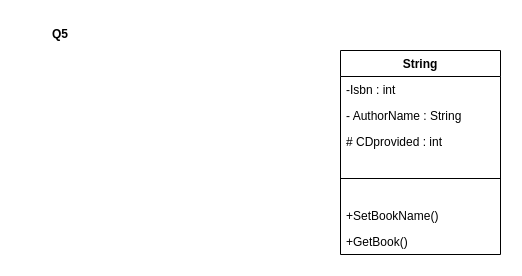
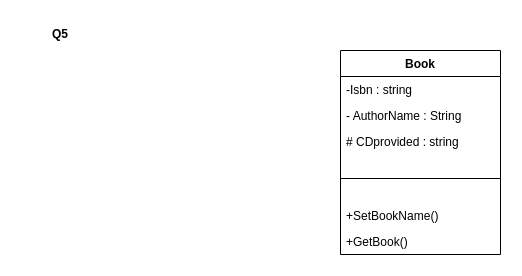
(420, 64) -> (420, 64)
(377, 90) -> (387, 90)
(397, 142) -> (407, 142)
